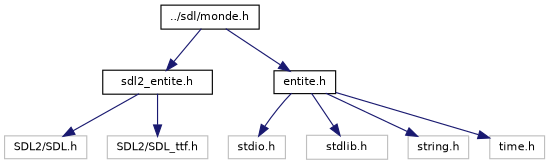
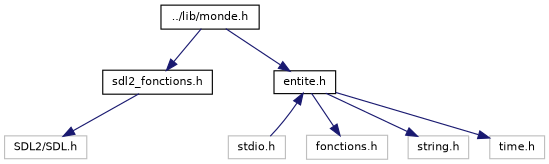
(210, 17) -> (210, 17)
(158, 82) -> (158, 82)
(277, 109) -> (284, 120)
(158, 147) -> none
(347, 147) -> (347, 147)
